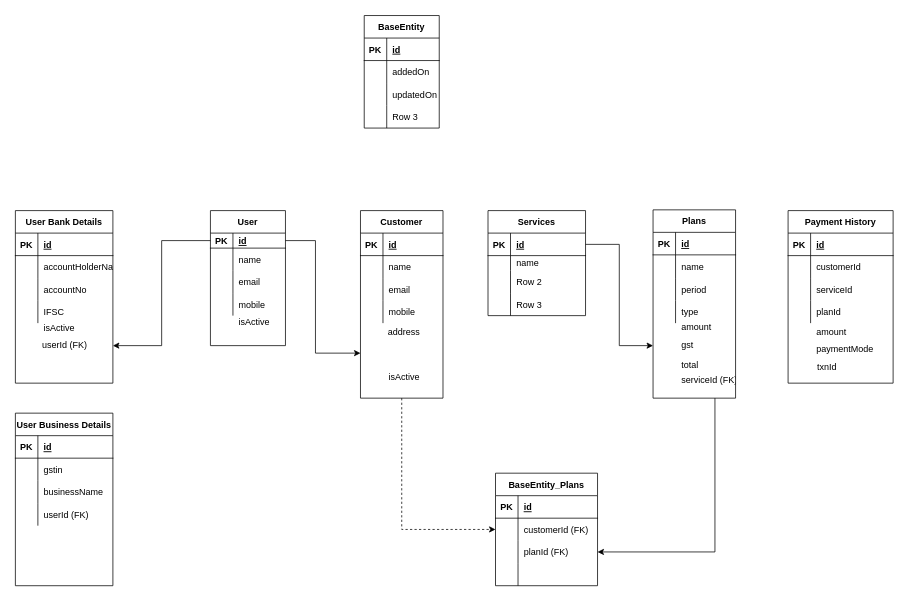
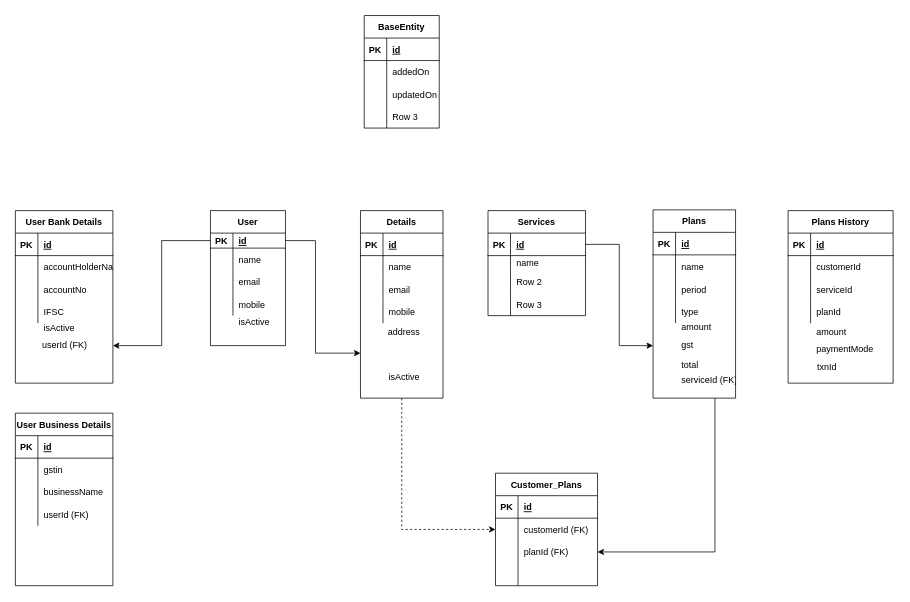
(401, 222) -> (401, 222)
(840, 222) -> (840, 222)
(546, 485) -> (546, 485)
